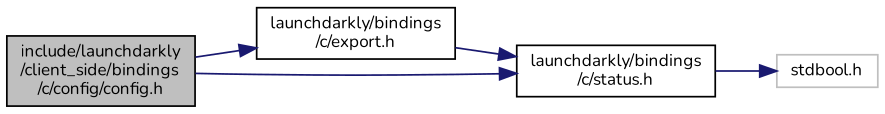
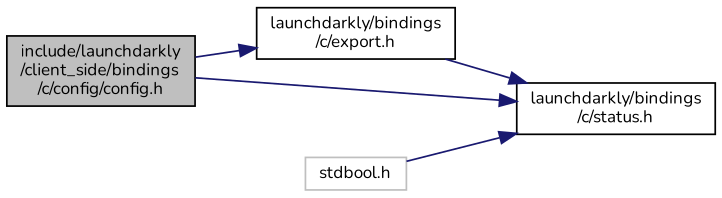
(738, 71) -> (453, 149)
